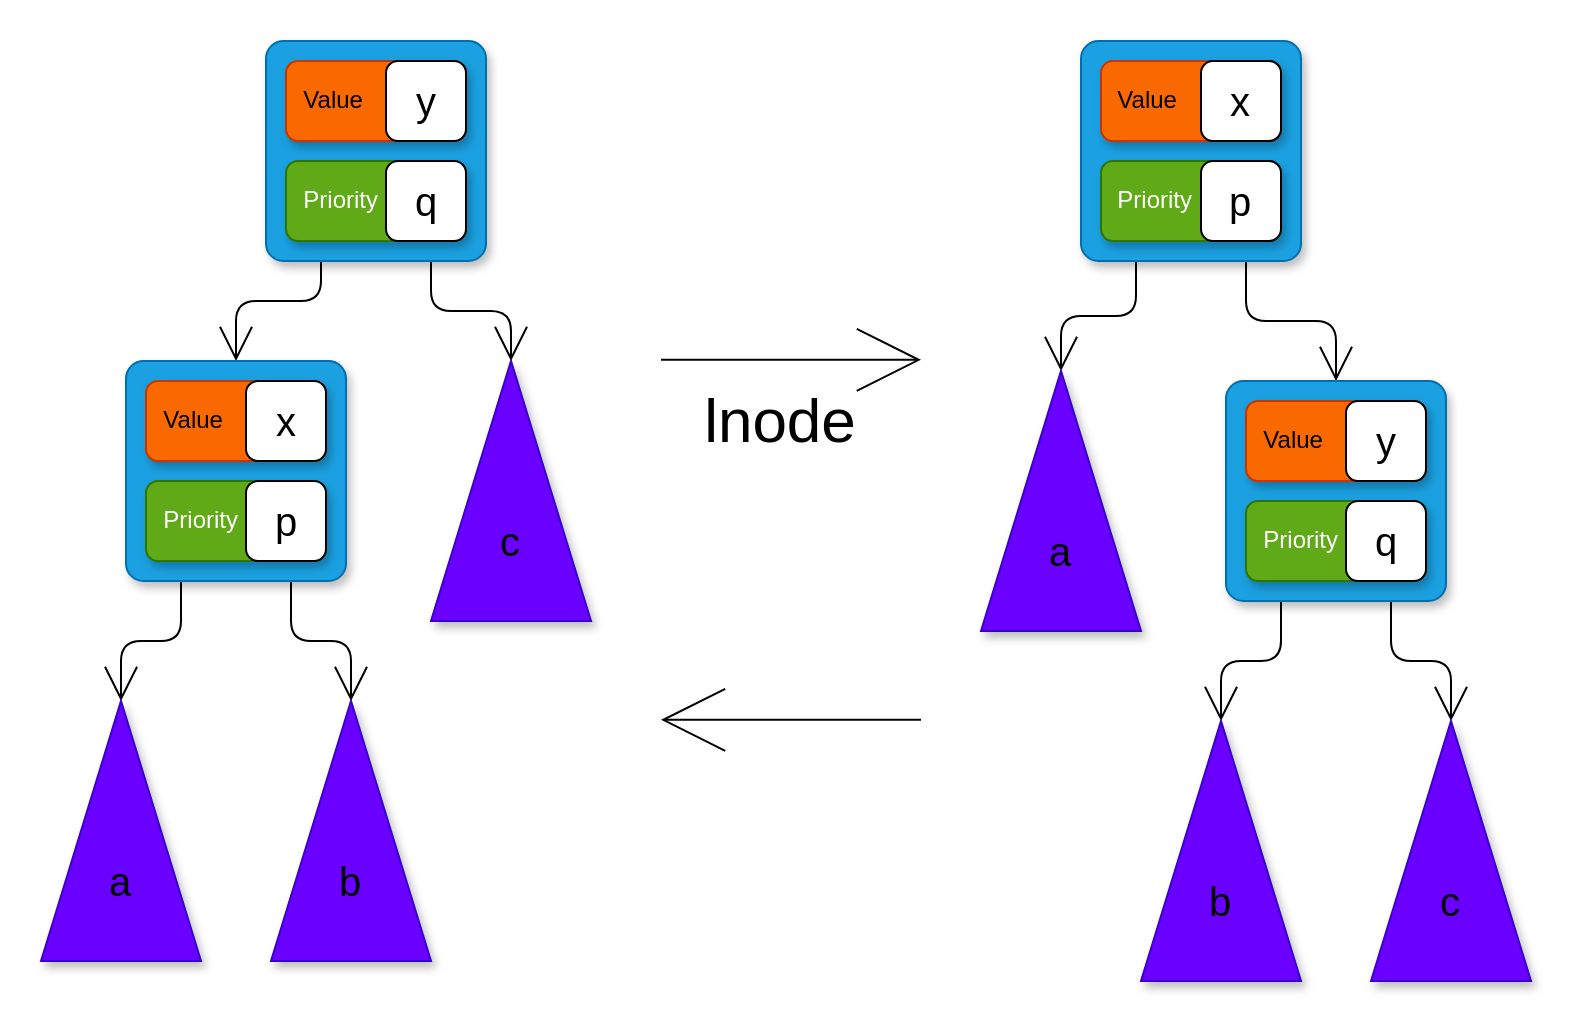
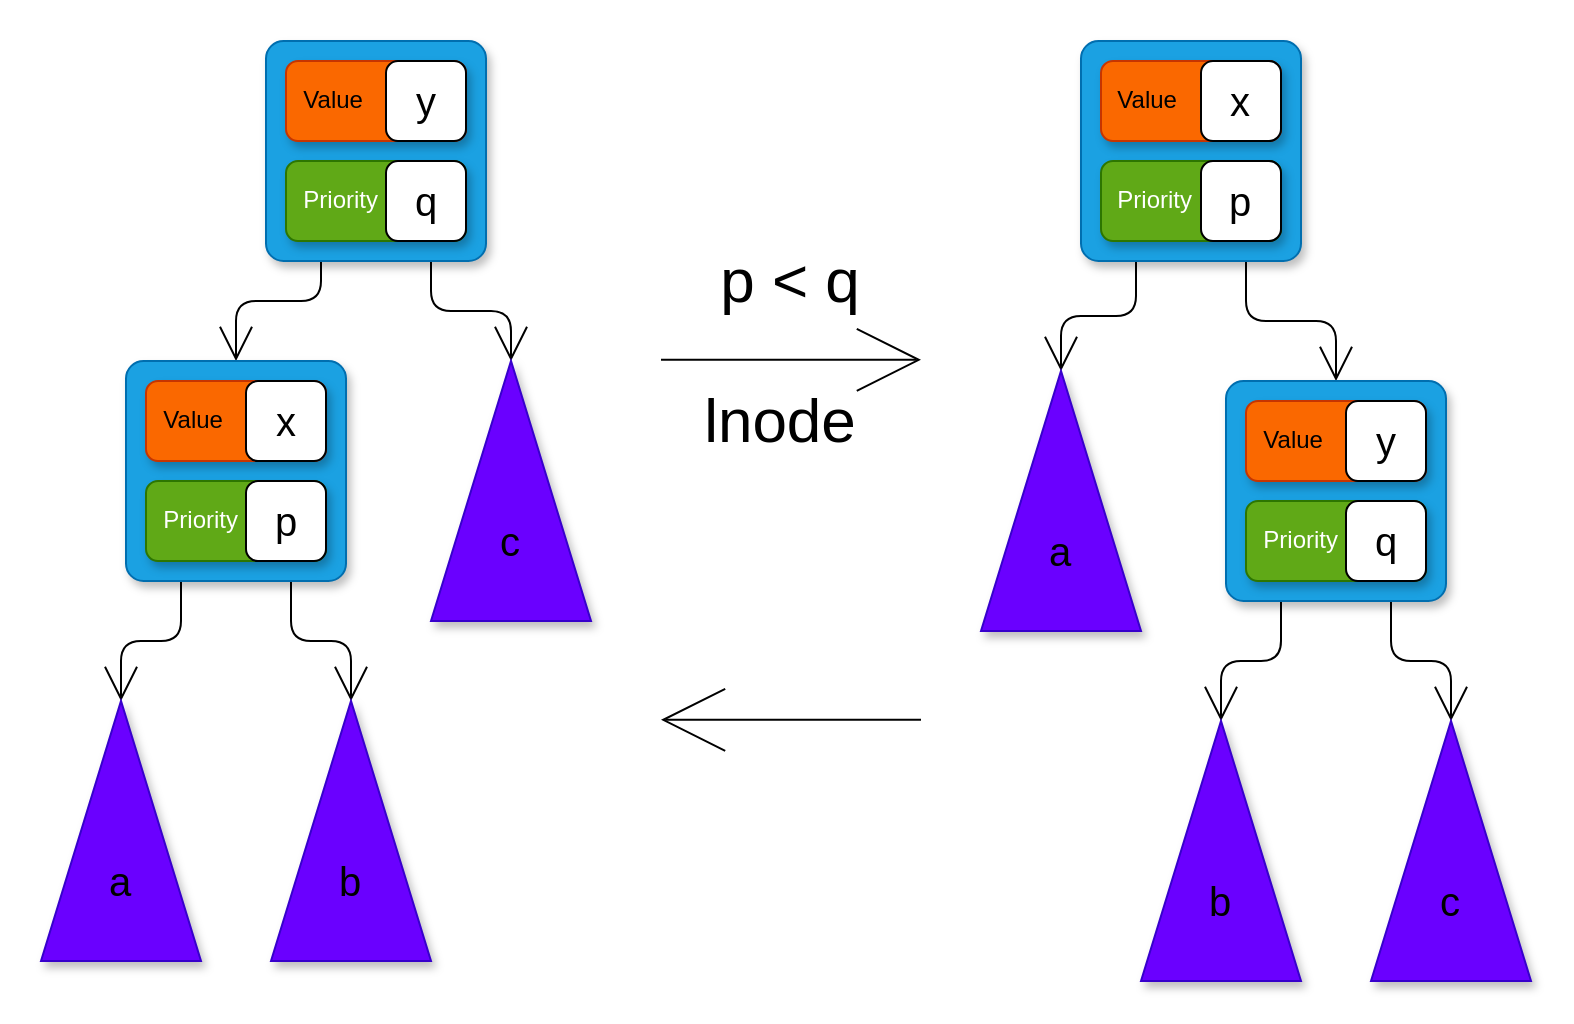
none -> (791, 281)
